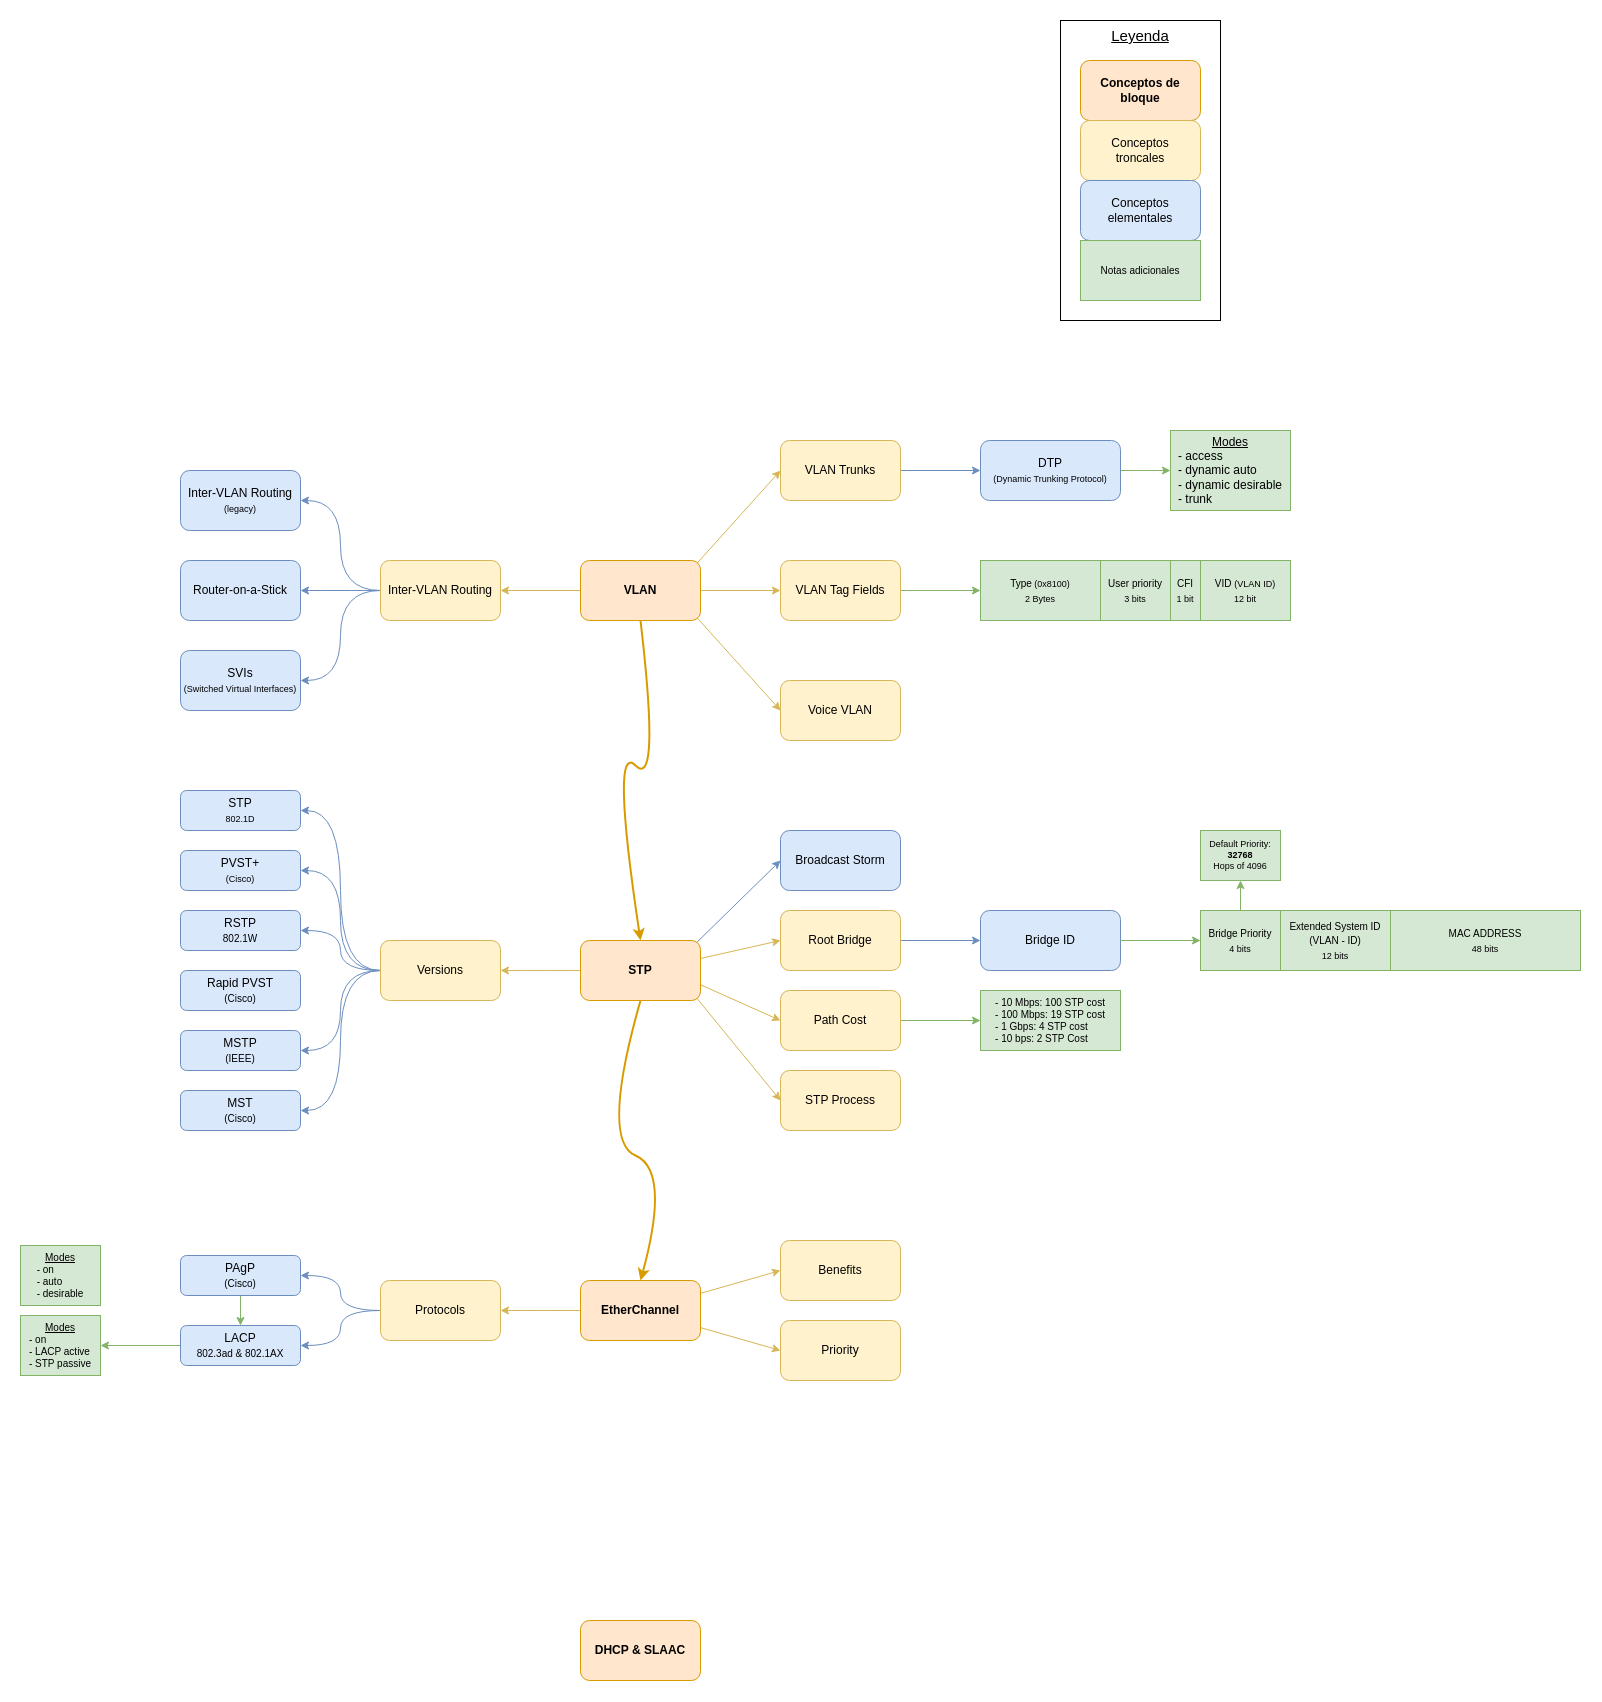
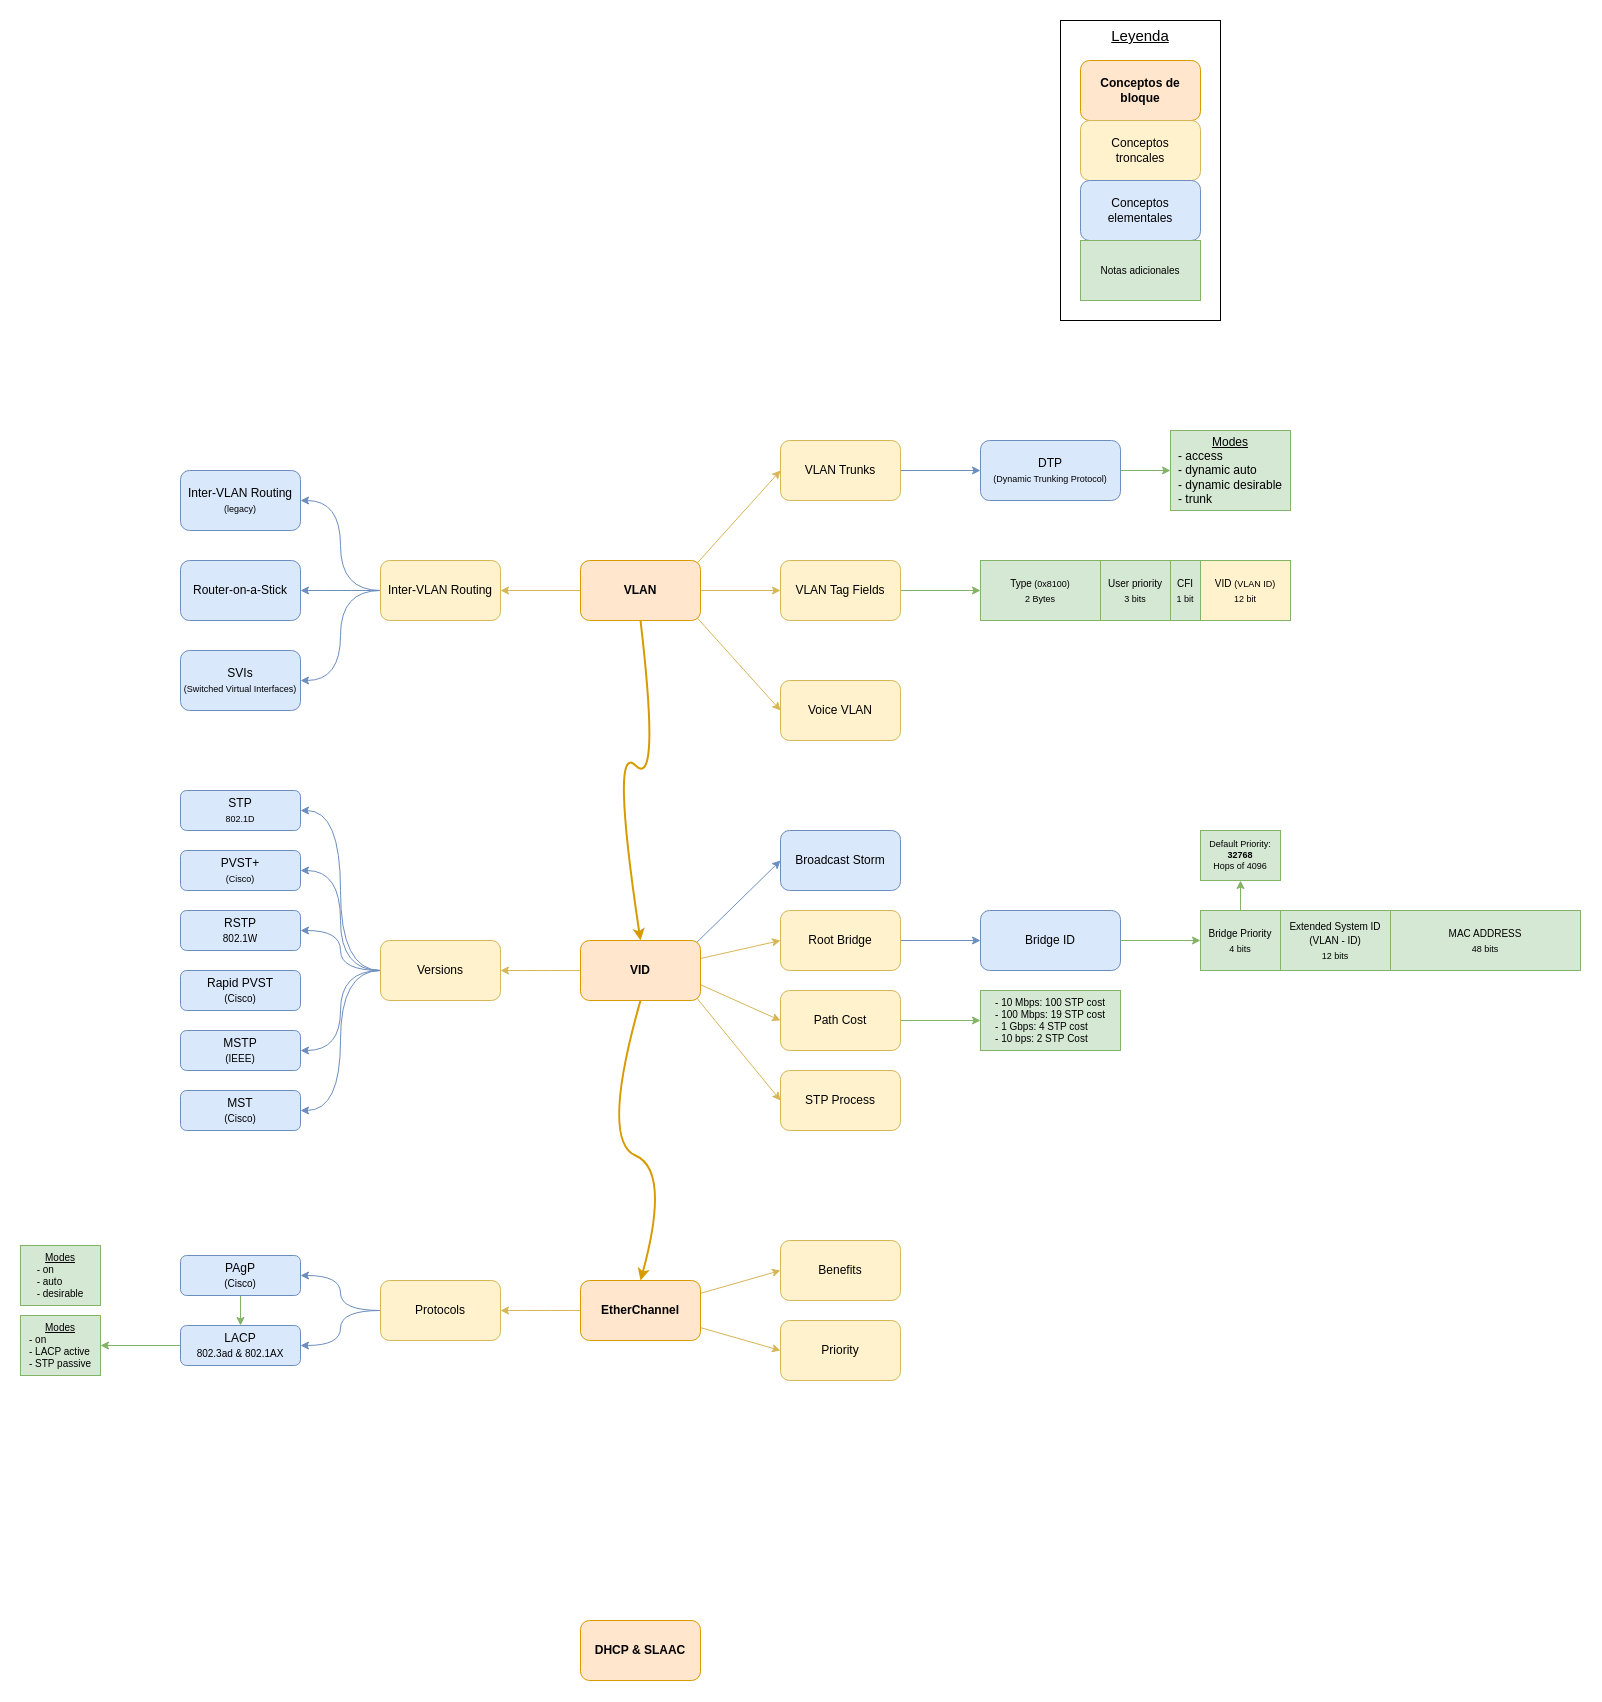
(1246, 591) -> (1246, 591)
(641, 971) -> (641, 971)
